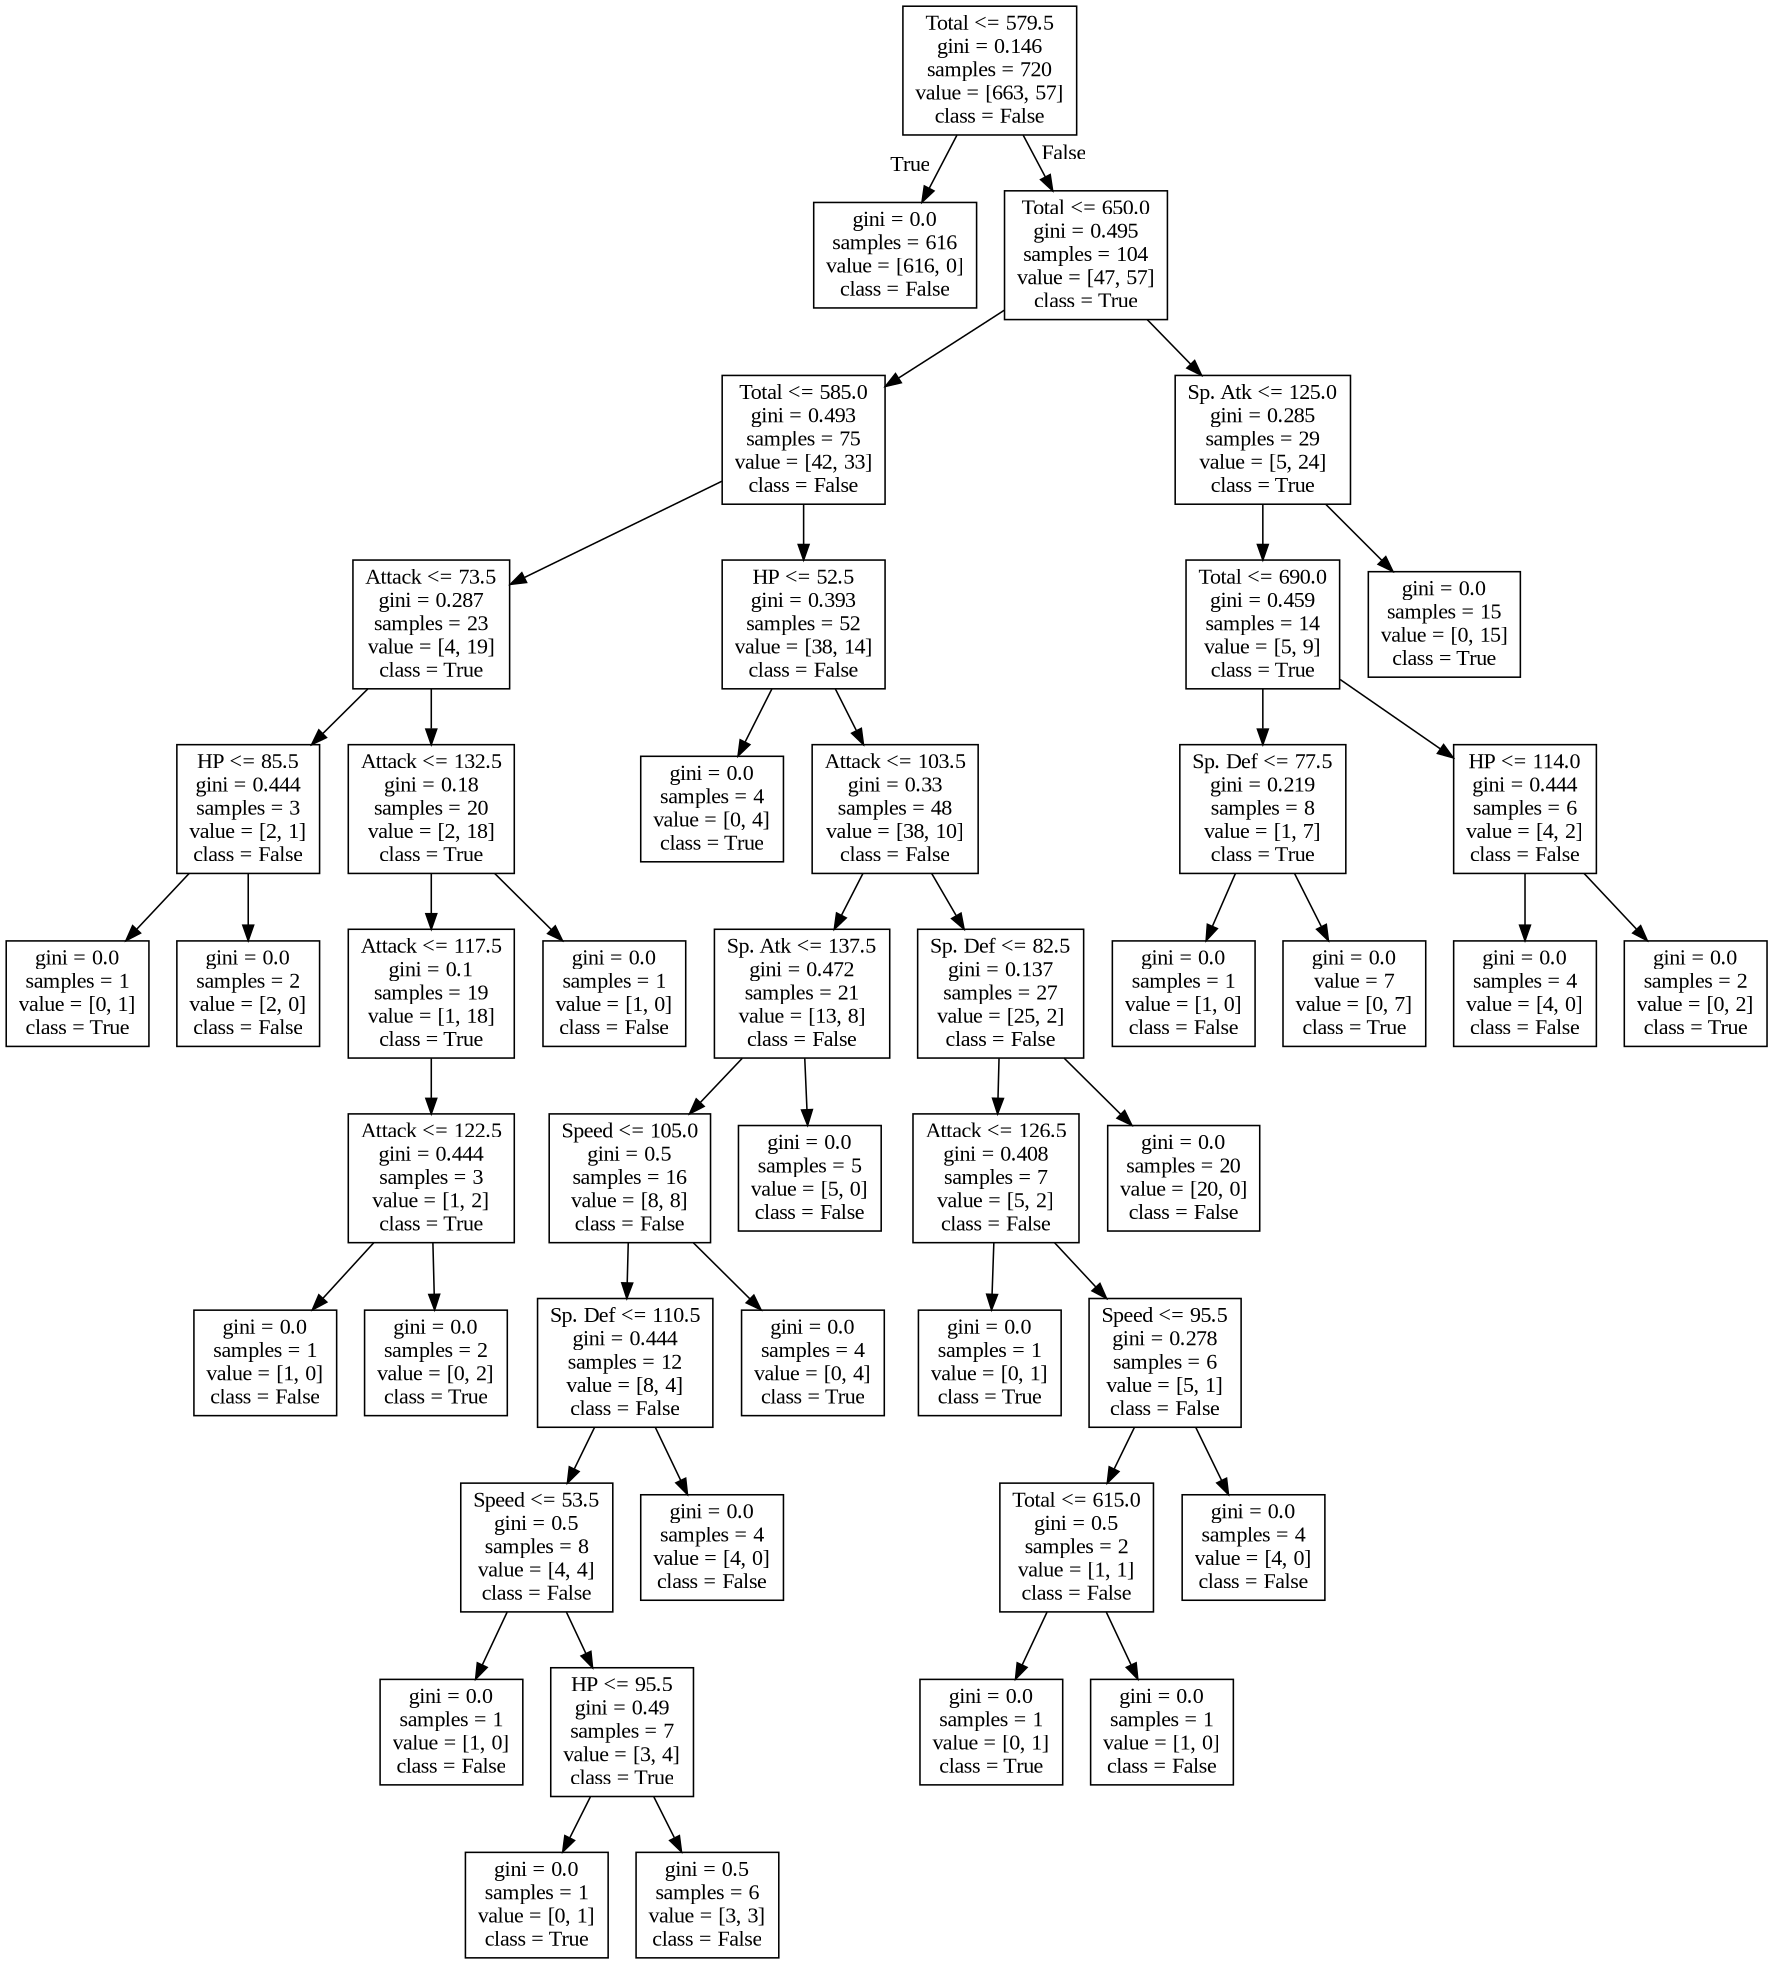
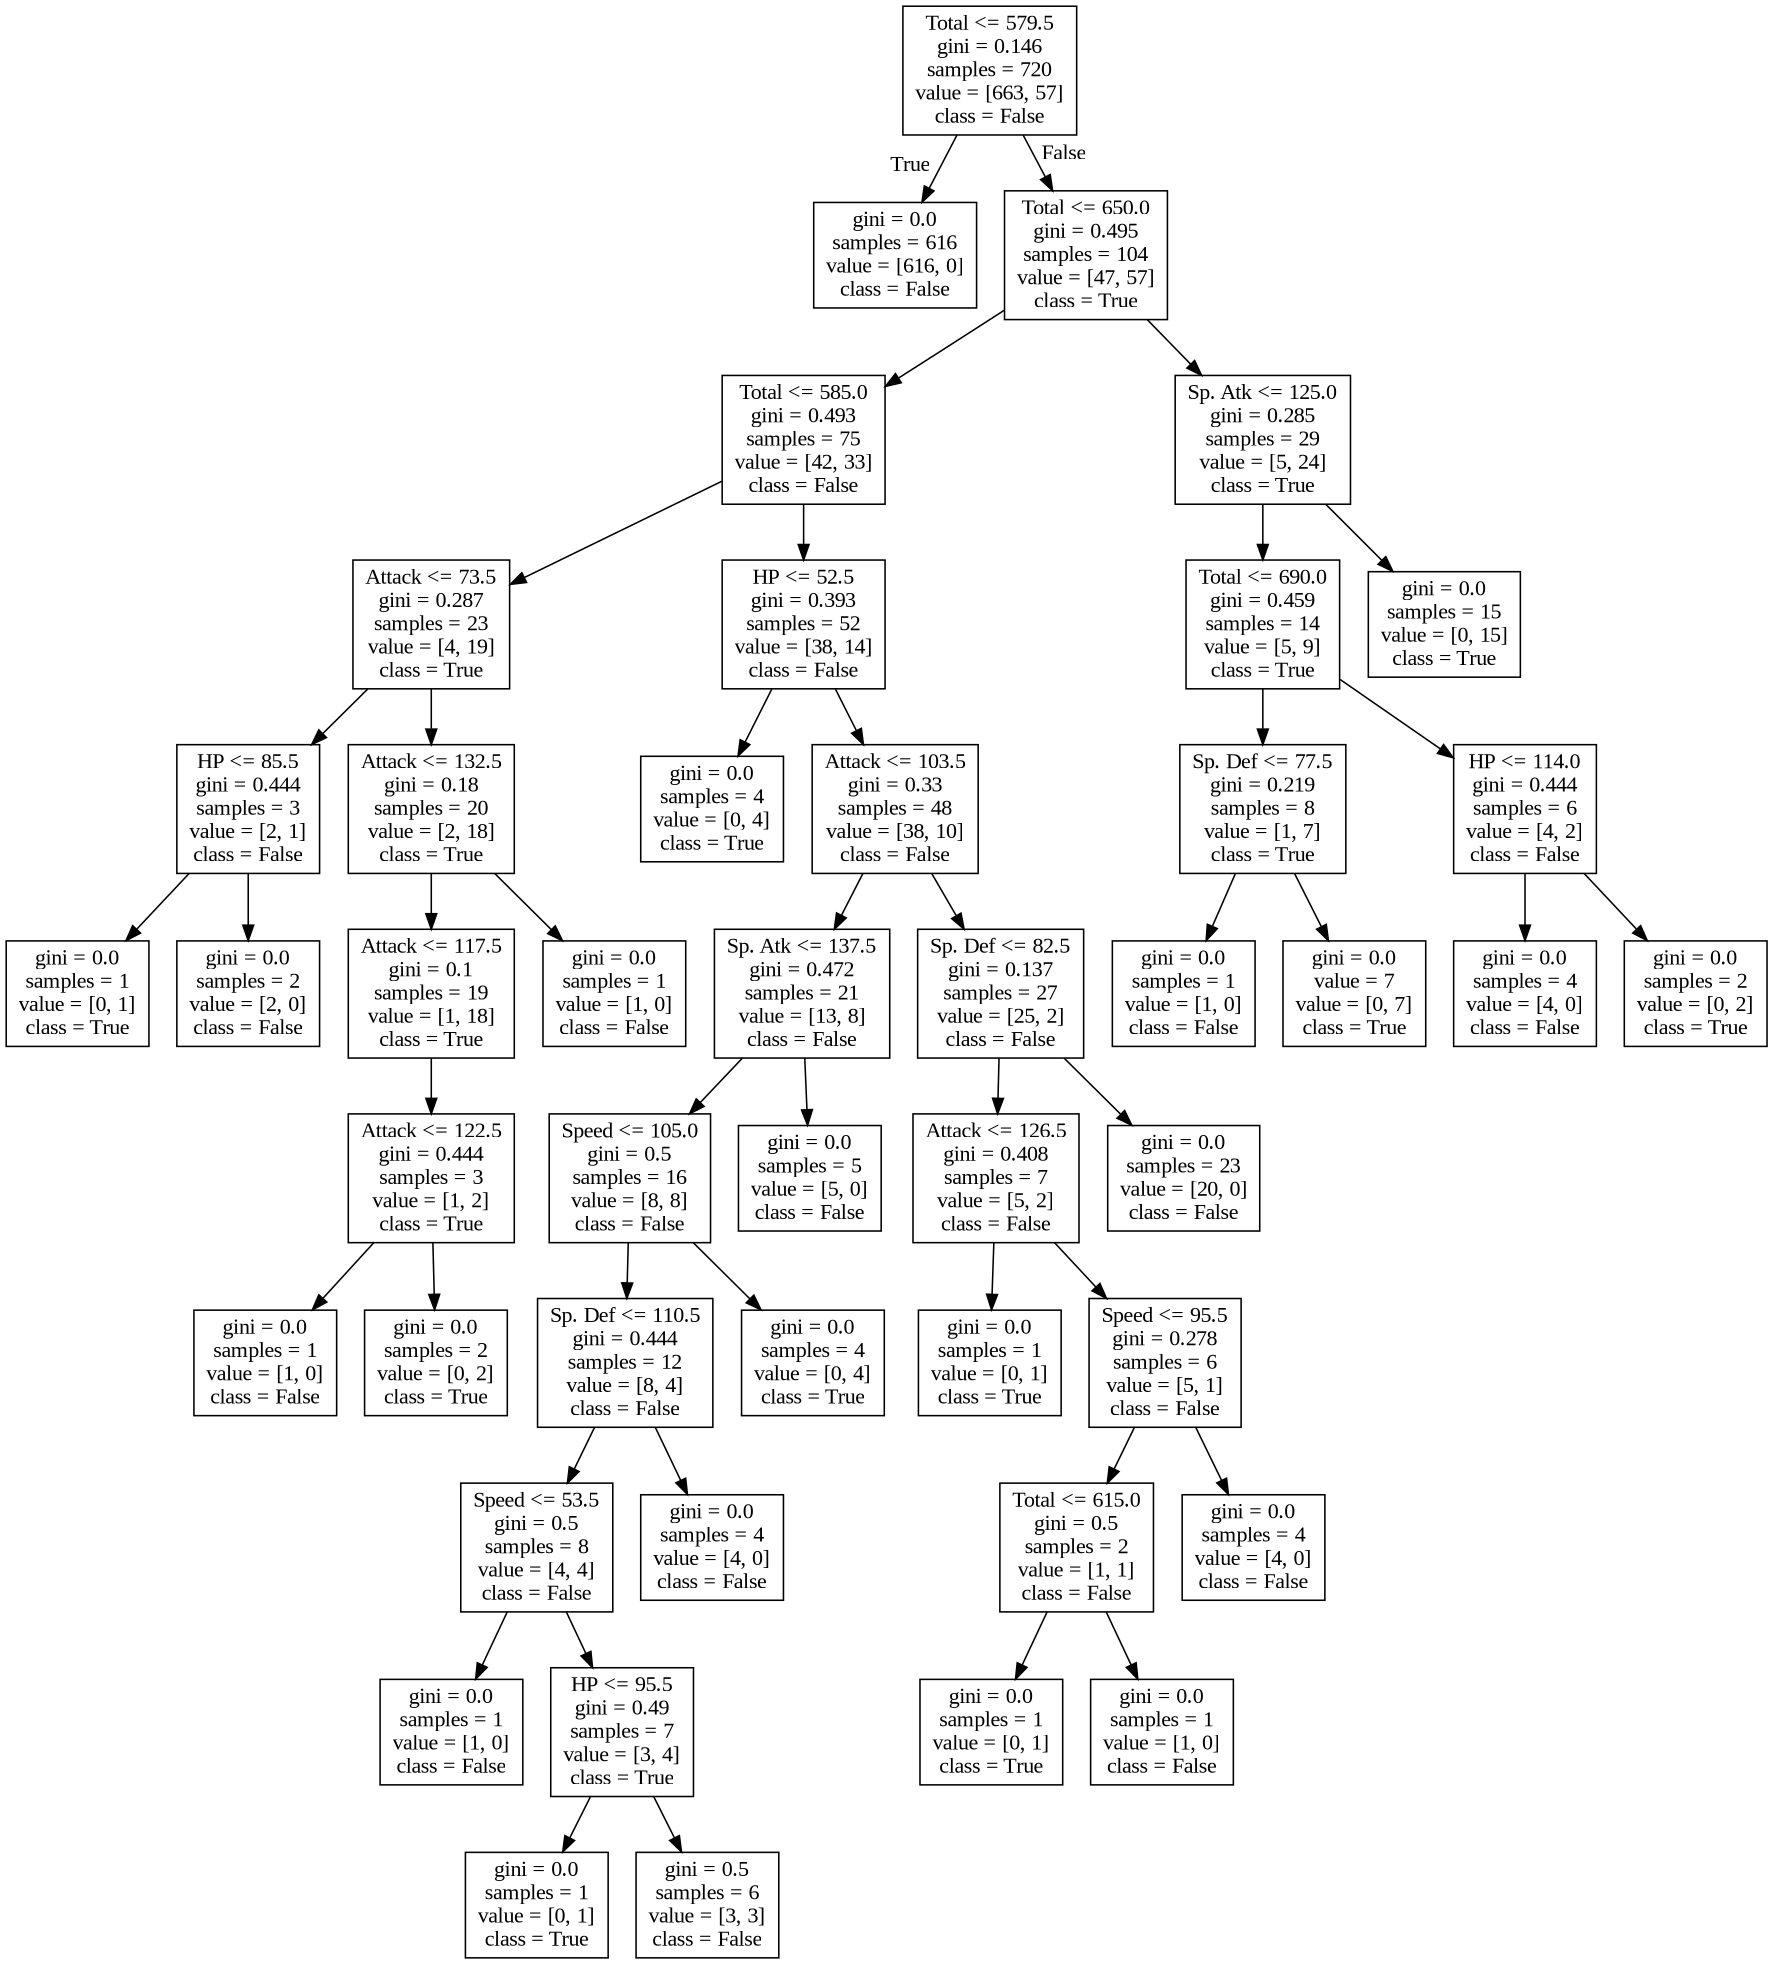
(1184, 1178) -> (1184, 1178)
